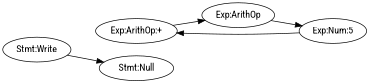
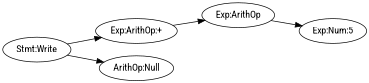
(242, 34) -> (81, 41)
(136, 68) -> (136, 68)
